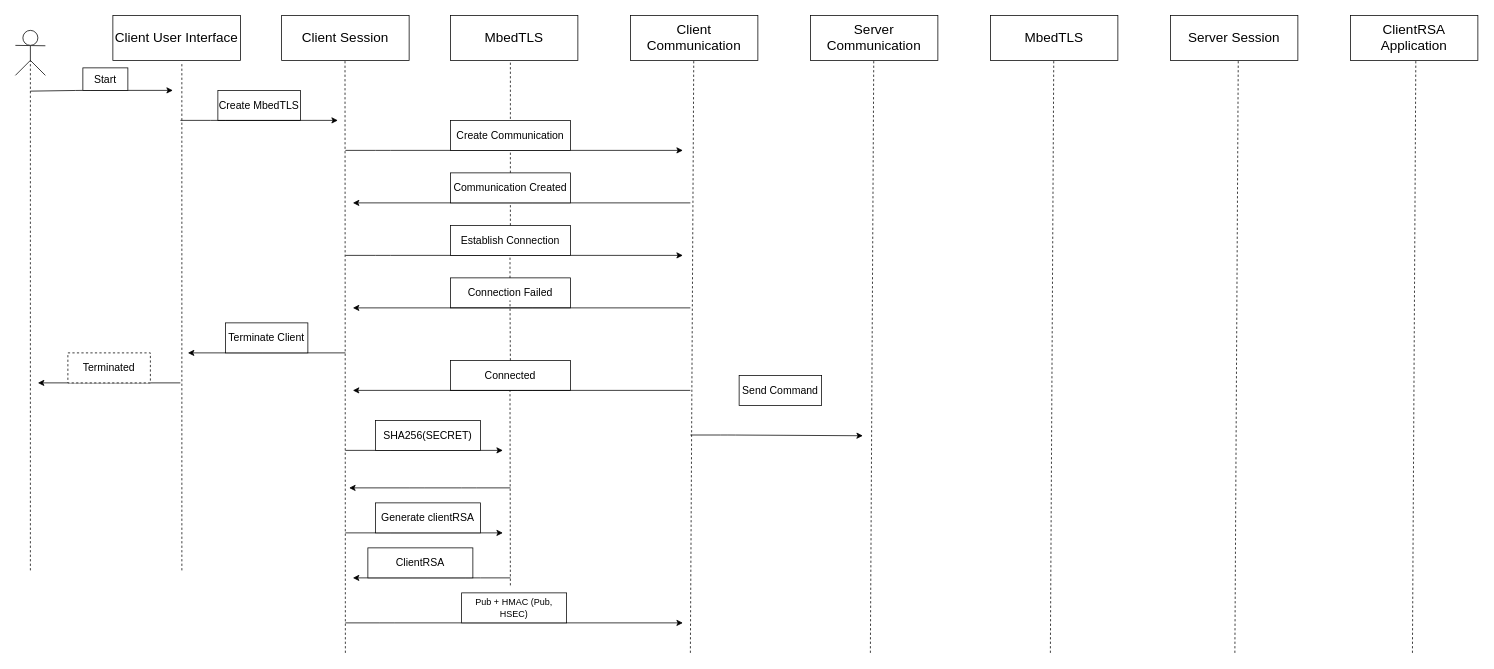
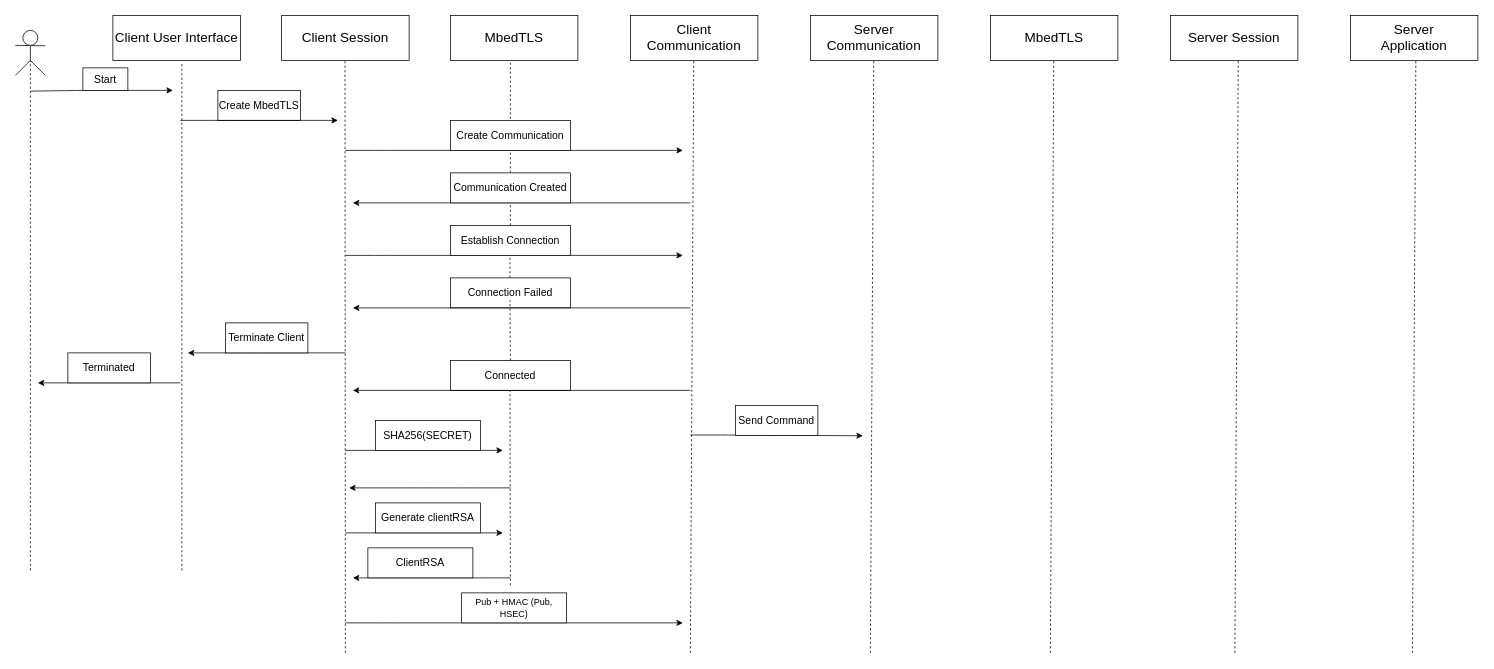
(1414, 38) -> (1414, 38)
(109, 368) -> (109, 368)
(780, 390) -> (777, 420)
